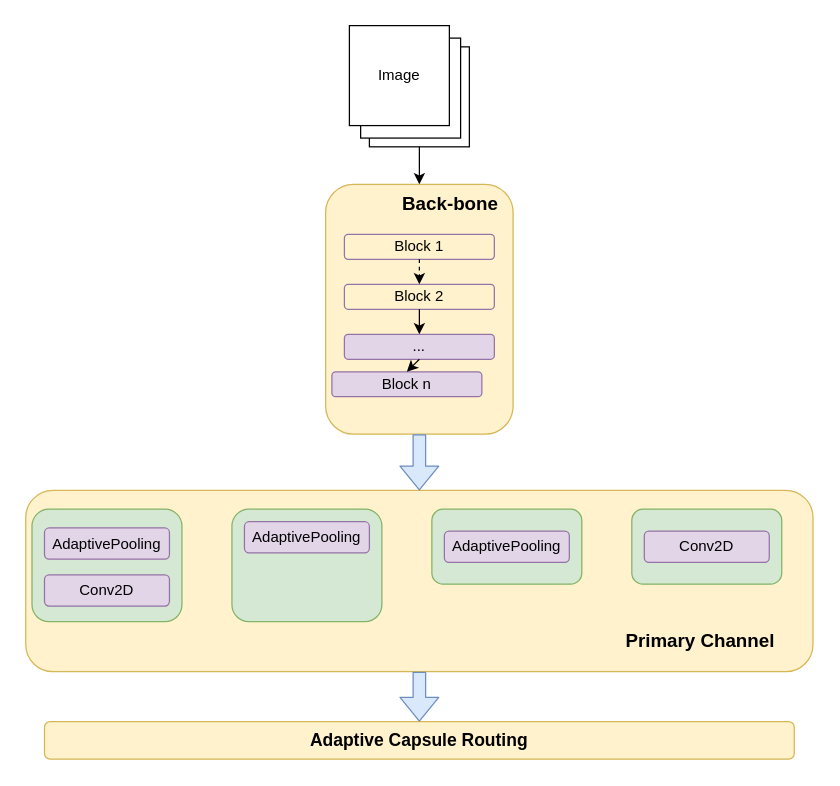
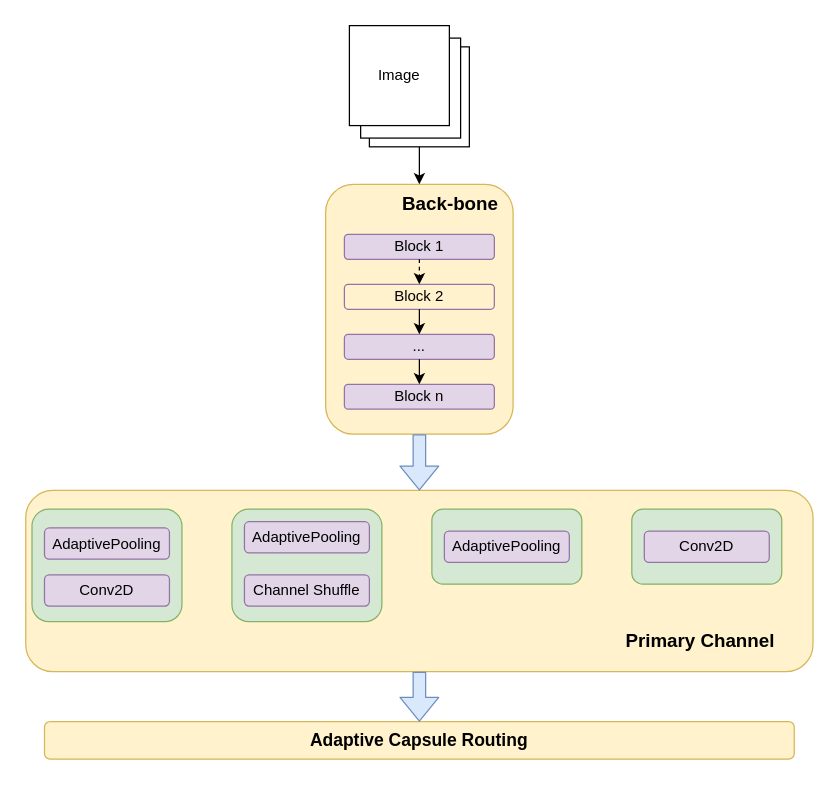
(419, 247) -> (419, 247)
(407, 384) -> (419, 397)
none -> (307, 591)
